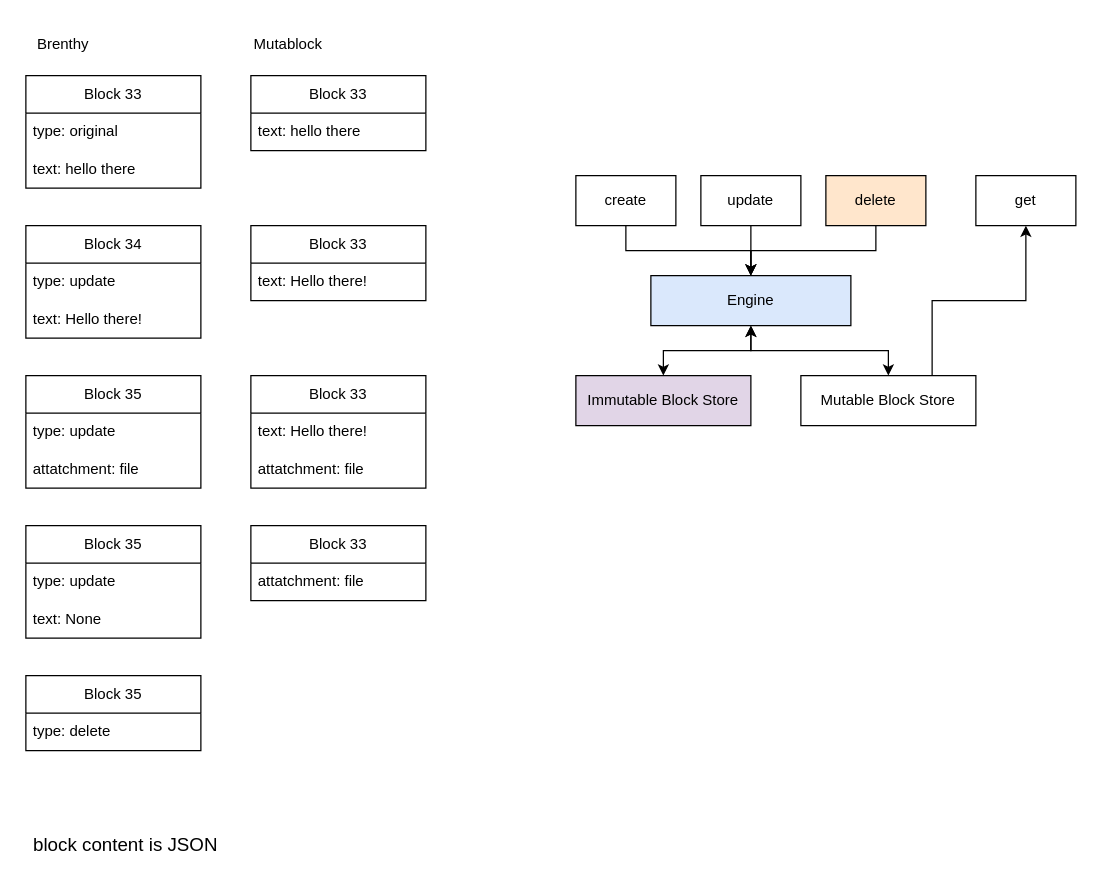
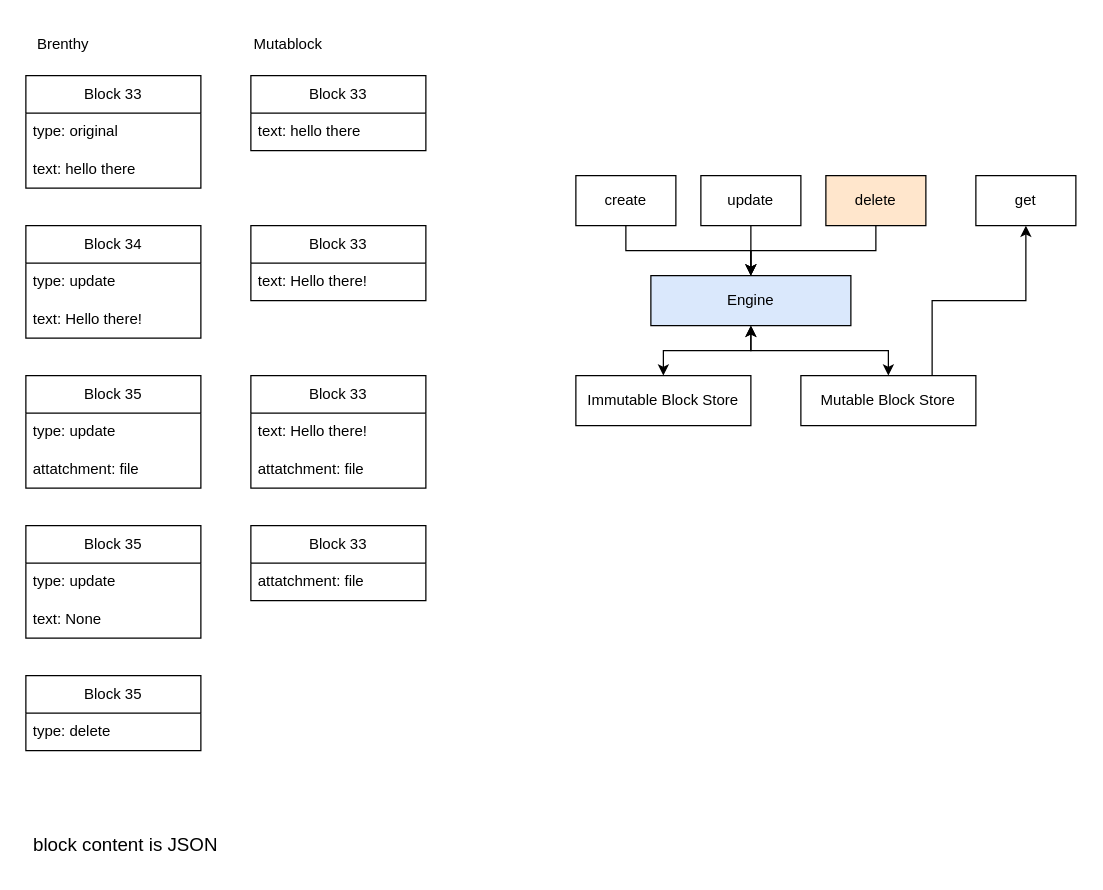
(663, 401) -> (663, 401)
